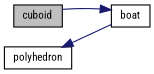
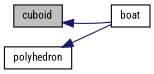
(81, 9) -> (92, 23)
